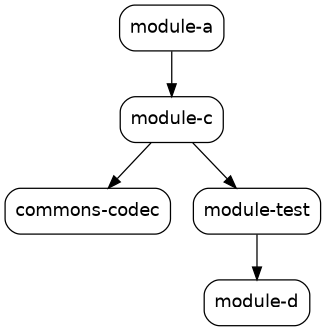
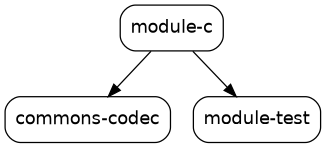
(172, 28) -> none
(257, 303) -> none
